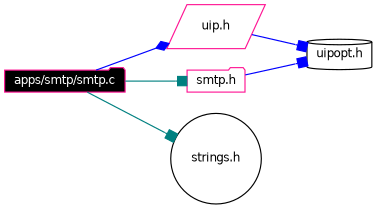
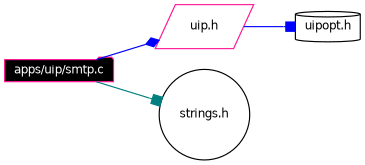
(65, 81) -> (59, 71)
(216, 81) -> none
